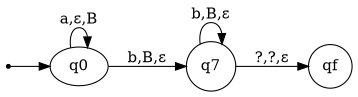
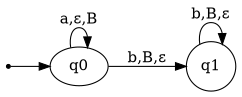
(211, 66) -> (211, 66)
(330, 66) -> none
